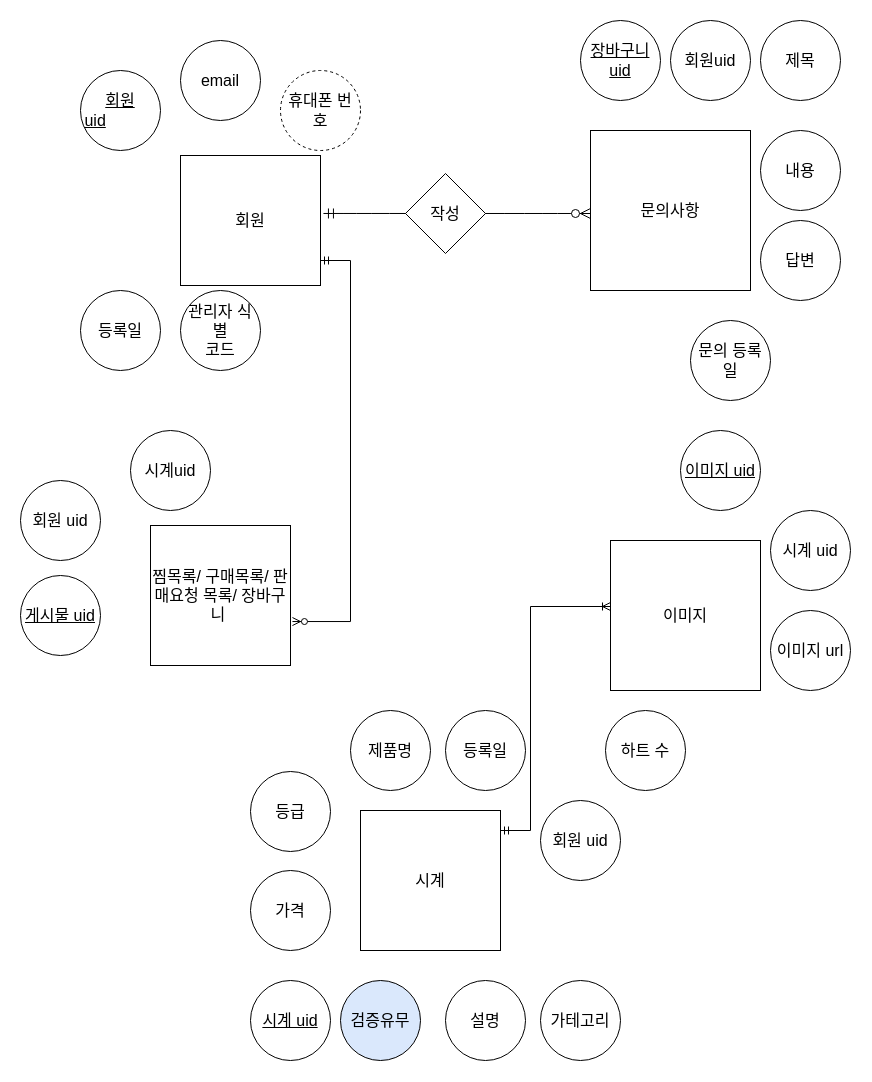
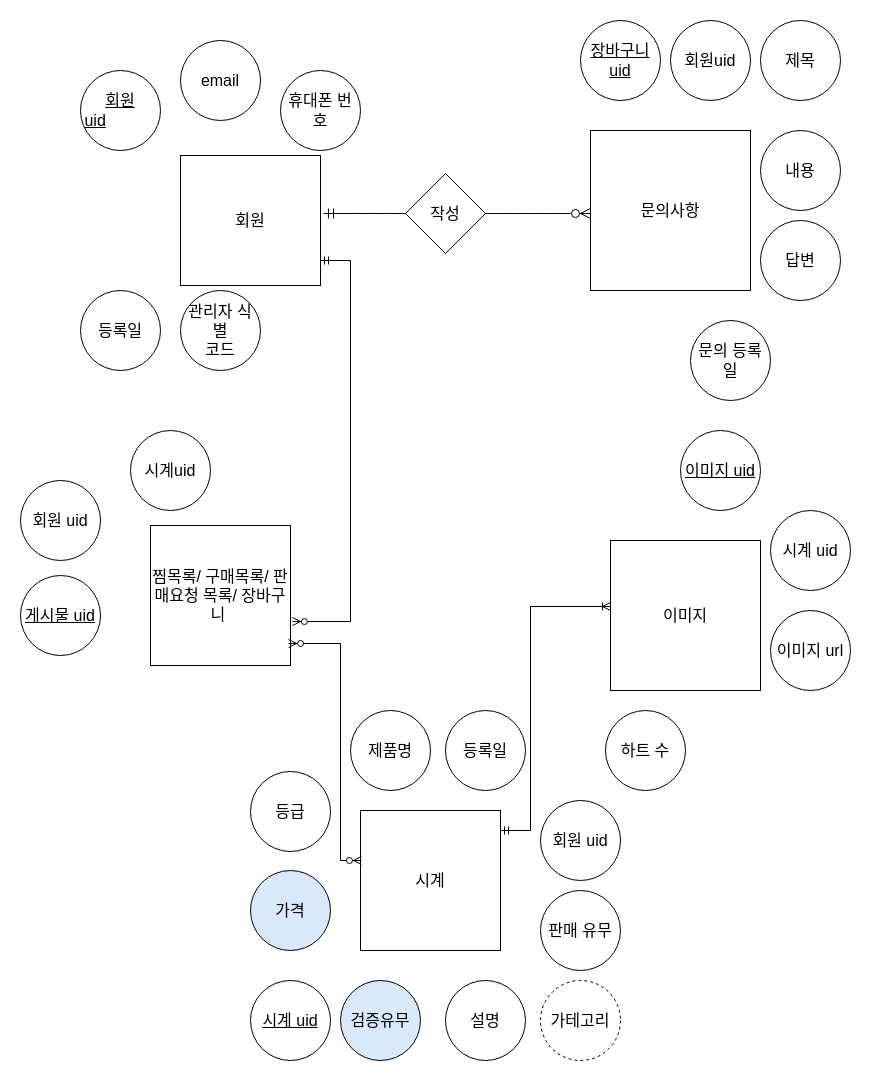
(321, 111) -> (321, 111)
none -> (341, 737)
(291, 911) -> (291, 911)
none -> (581, 931)
(581, 1021) -> (581, 1021)
